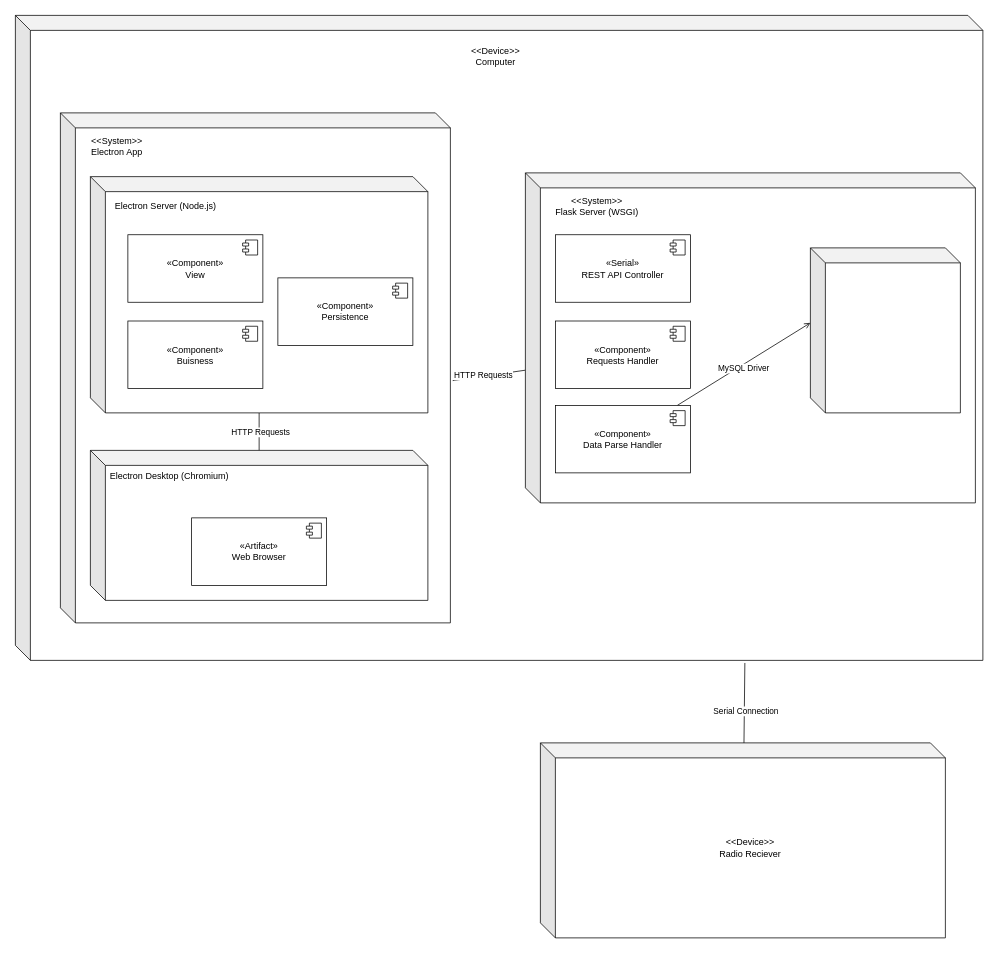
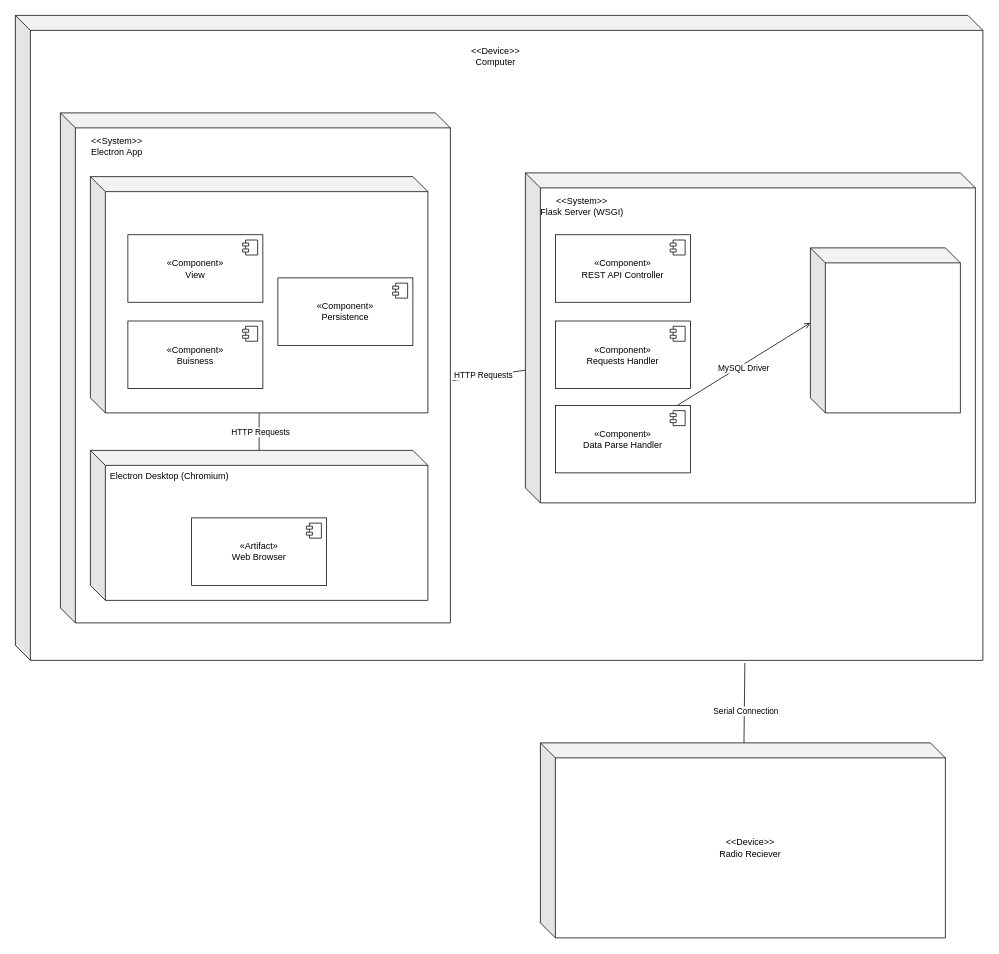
(165, 207) -> none
(597, 207) -> (582, 207)
(623, 269) -> (623, 269)
